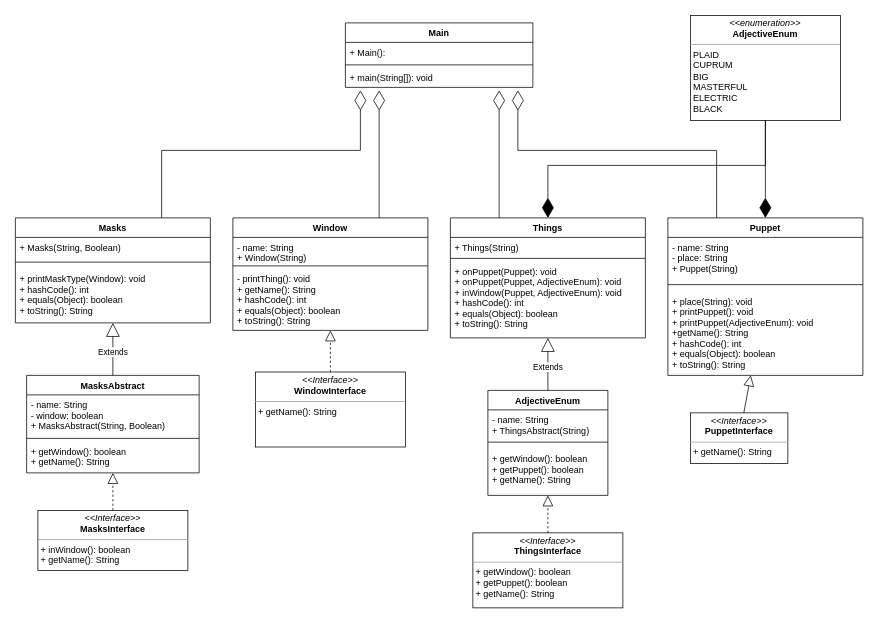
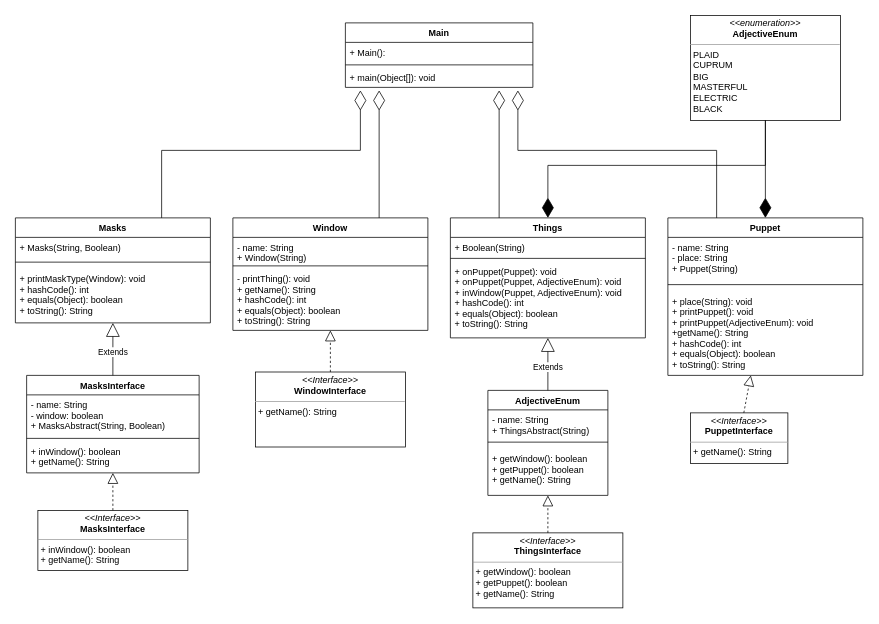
(398, 78) -> (399, 78)
(491, 248) -> (494, 248)
(113, 386) -> (113, 386)
(746, 399) -> (746, 399)
(80, 452) -> (77, 452)
